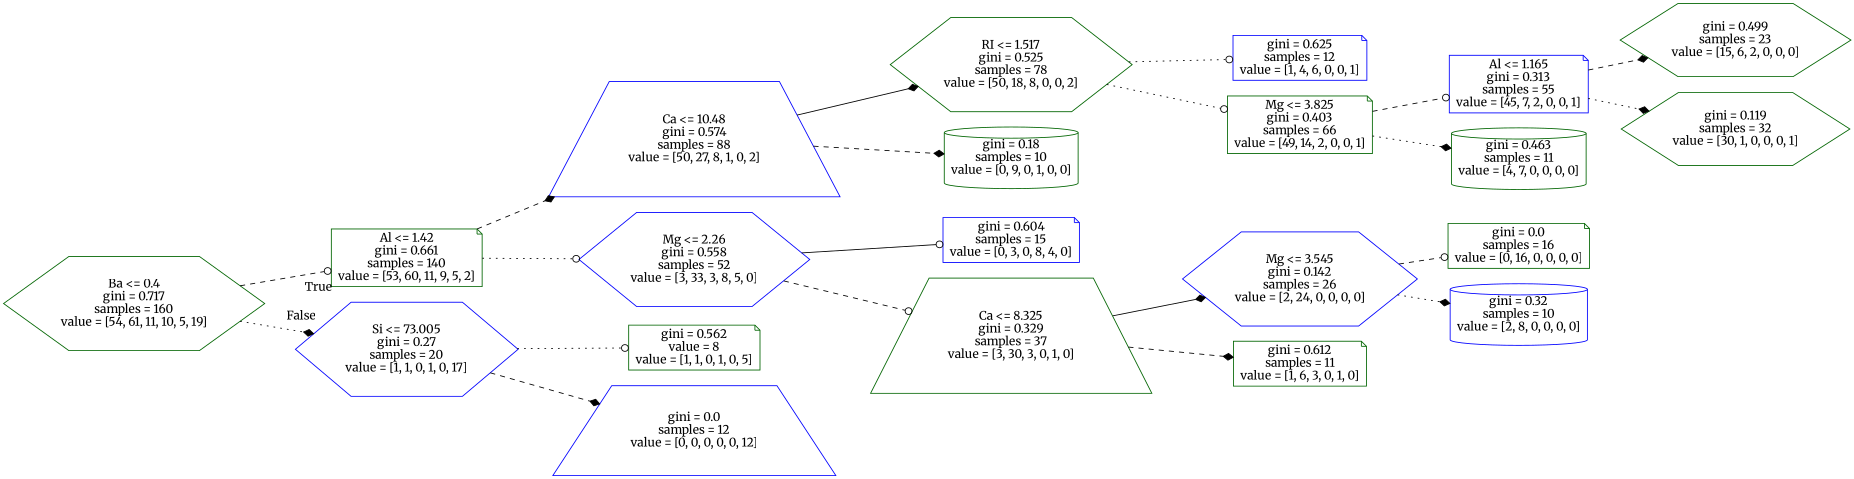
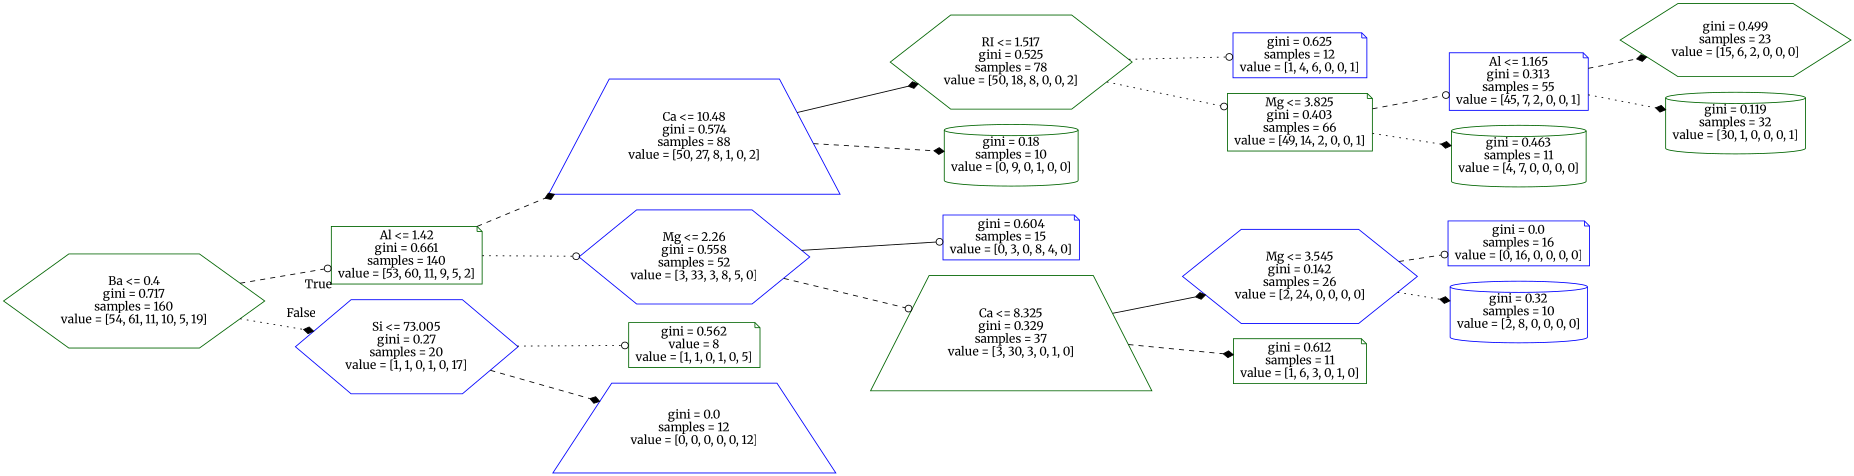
(1736, 129) -> (1736, 123)
(1519, 246) -> (1519, 243)
